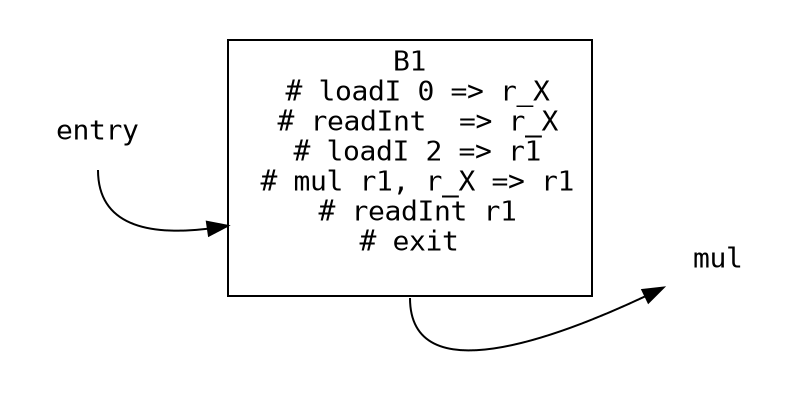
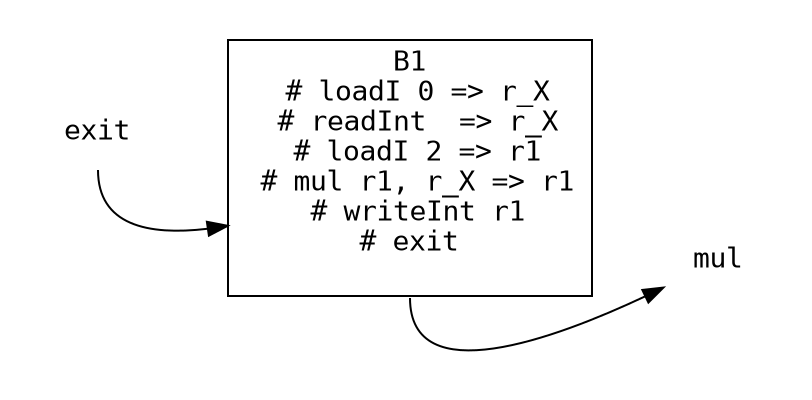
(98, 132) -> (98, 132)
(410, 212) -> (410, 212)
